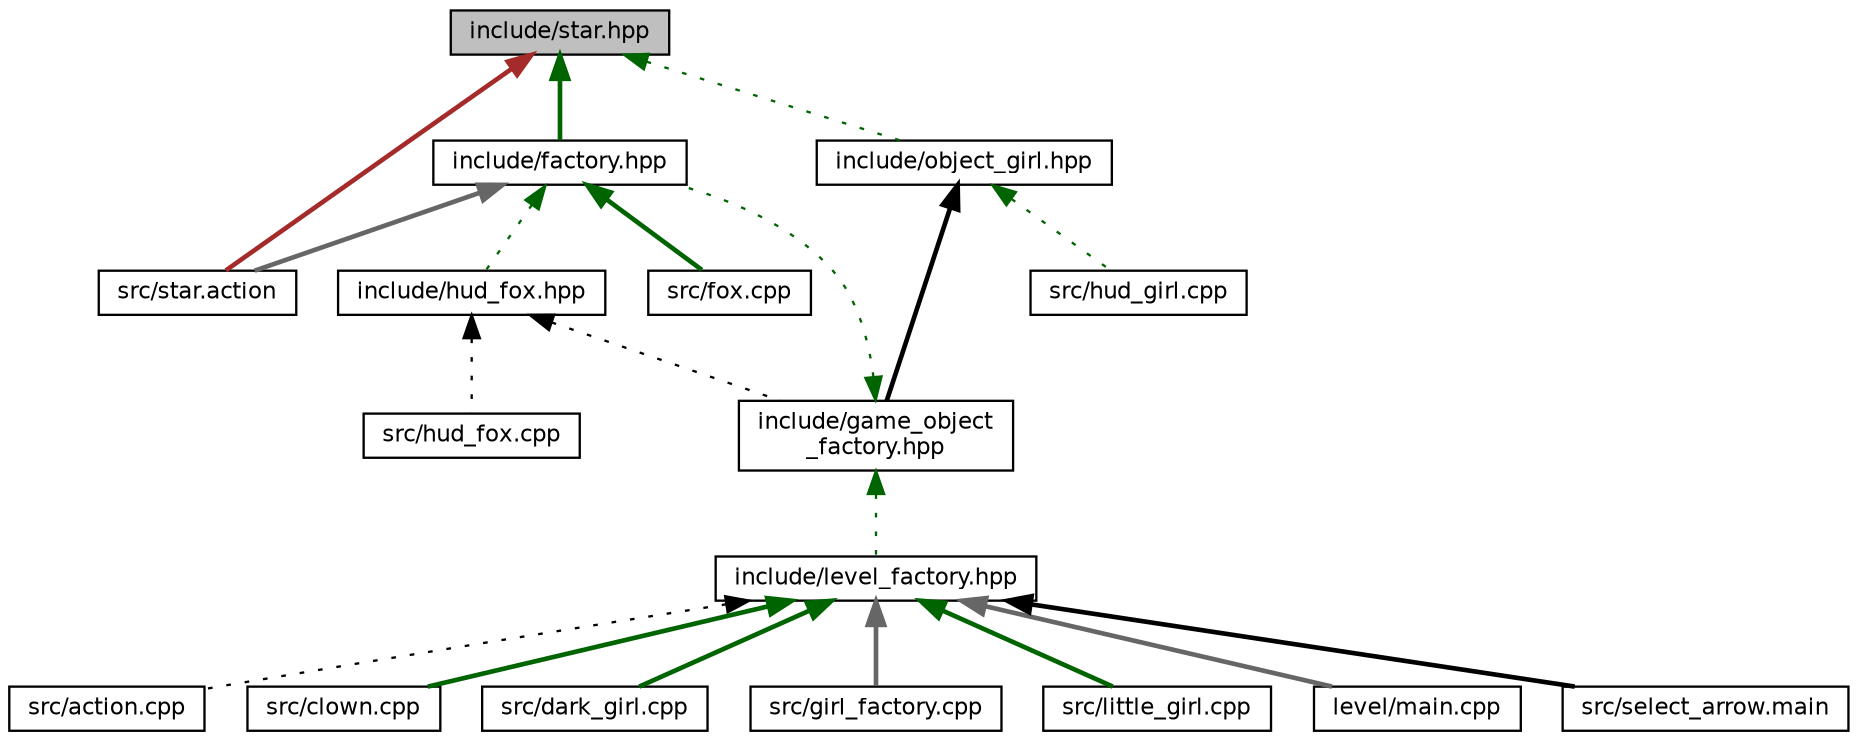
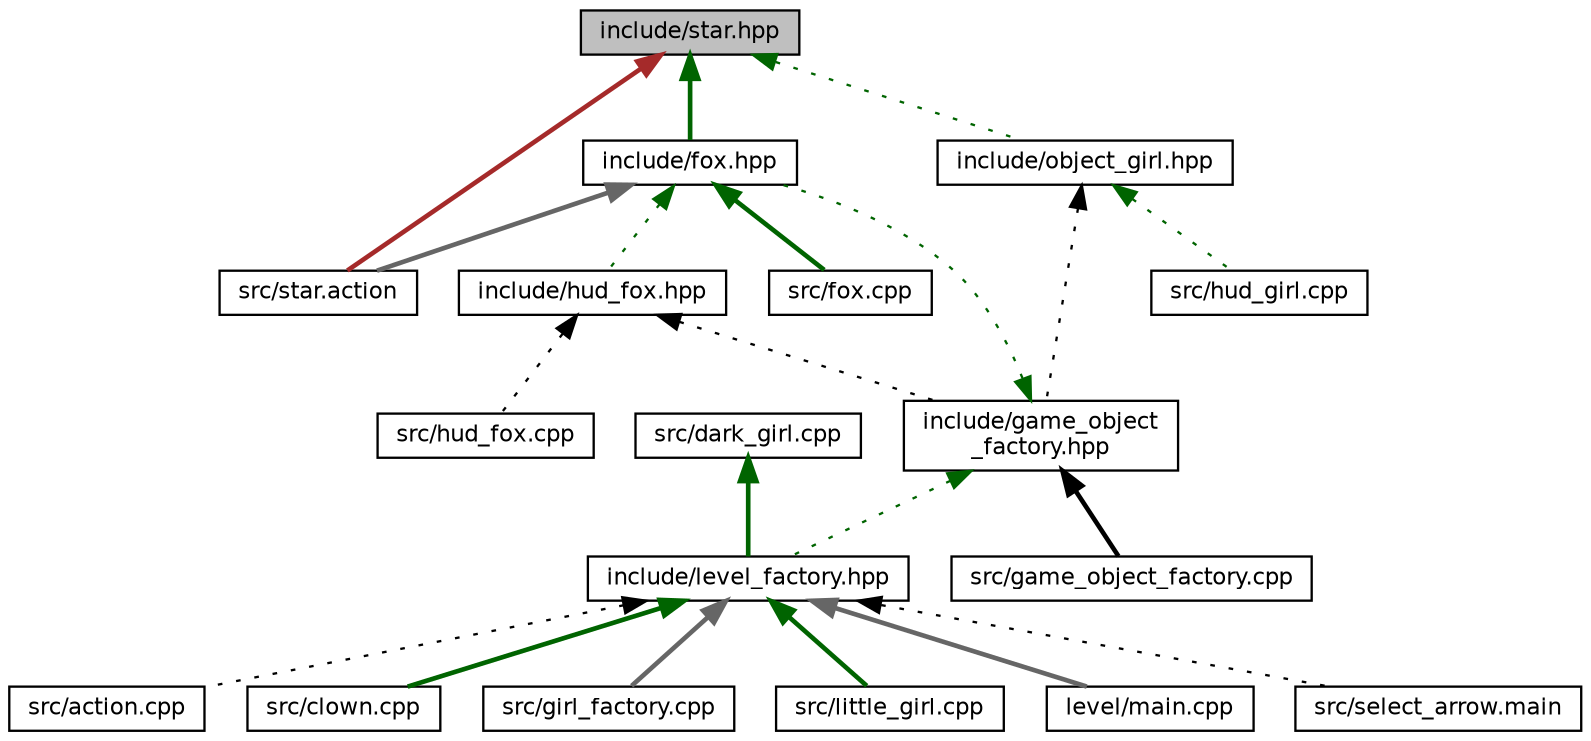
(560, 163) -> (690, 163)
(919, 304) -> (1062, 304)
none -> (1132, 579)
(1303, 645) -> (1105, 646)
(725, 648) -> (748, 519)
